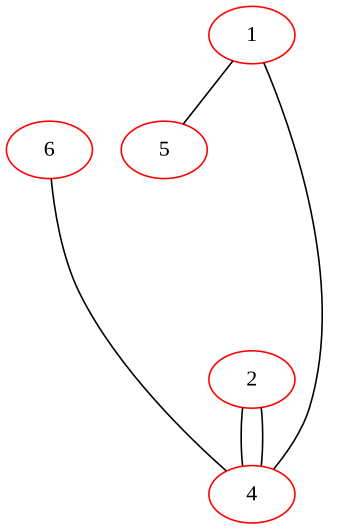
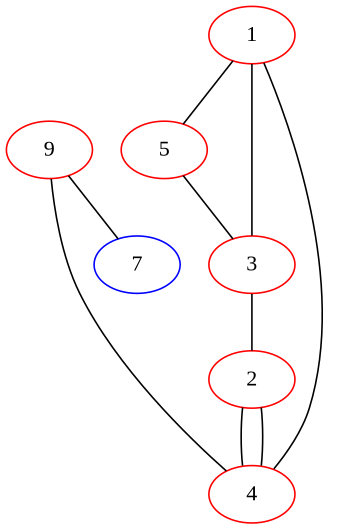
(49, 150) -> (49, 150)
none -> (137, 265)
none -> (252, 265)
